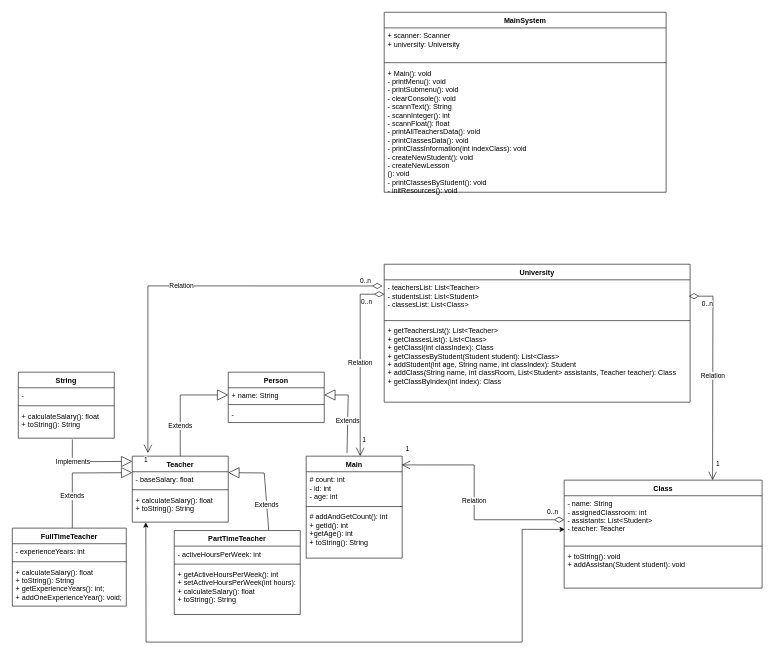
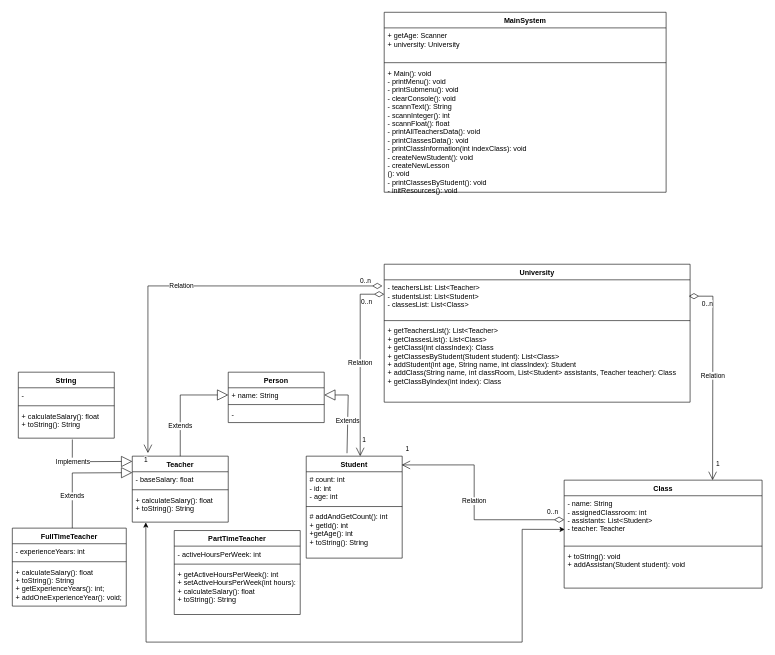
(421, 36) -> (419, 36)
(354, 464) -> (354, 464)
(266, 489) -> none
